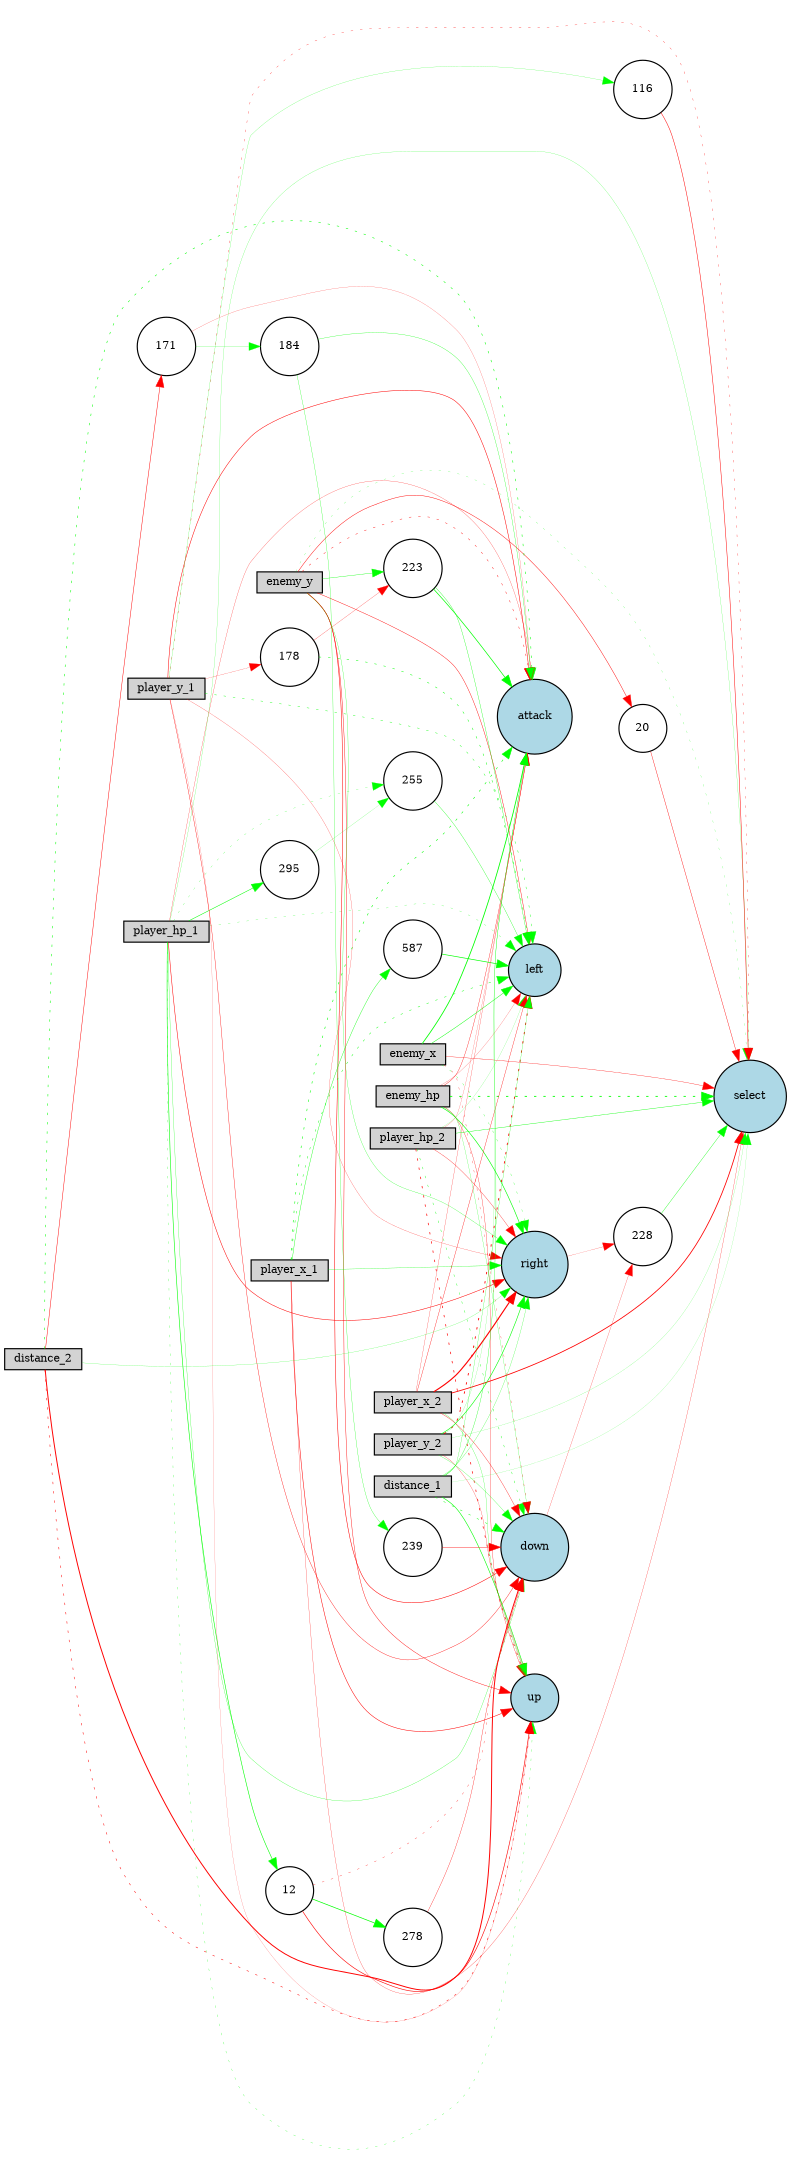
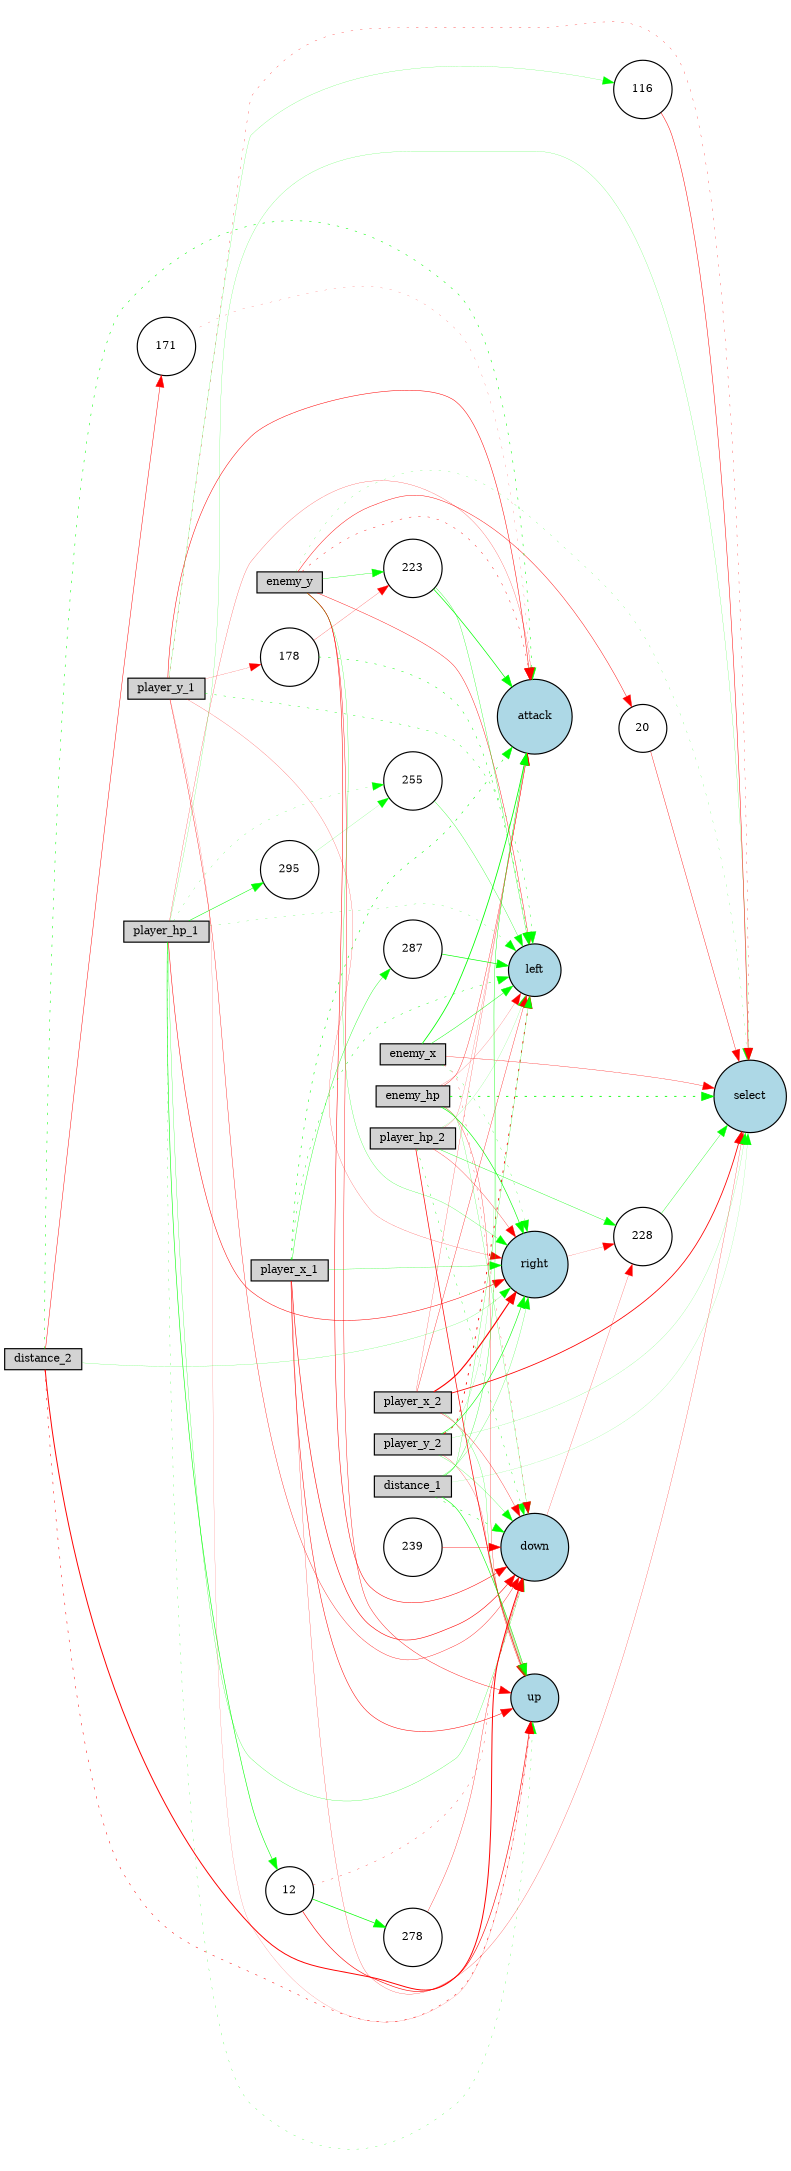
(290, 346) -> none
(474, 357) -> (474, 357)
(413, 949) -> (413, 949)
(579, 1118) -> (522, 1185)
(451, 1357) -> (451, 1357)
none -> (328, 1536)
